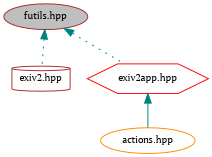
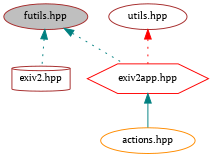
none -> (148, 17)
